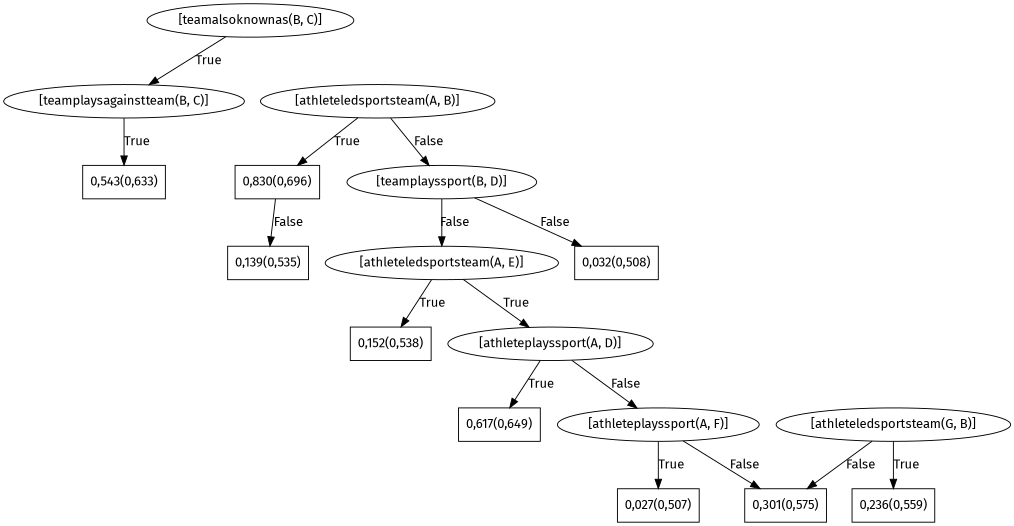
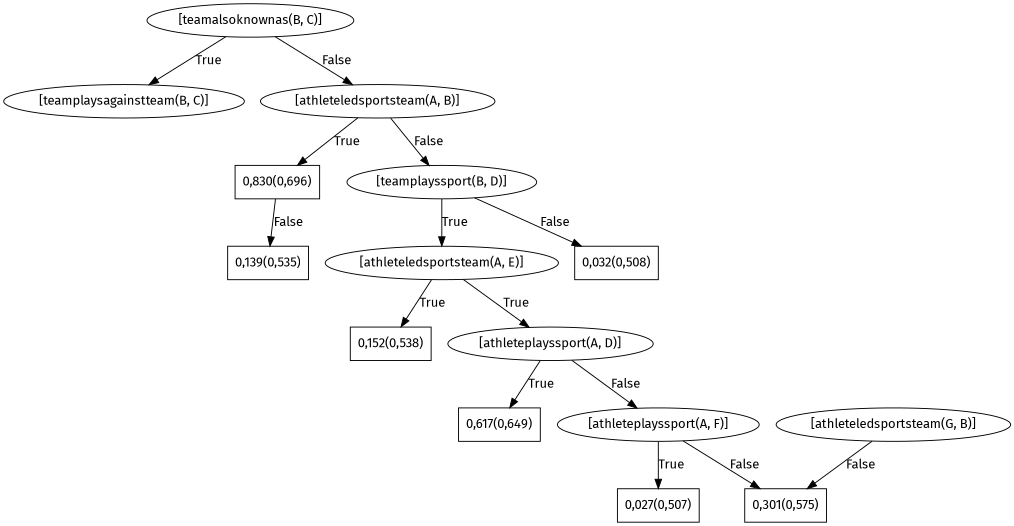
none -> (310, 58)
(124, 182) -> none
(455, 223) -> (455, 223)
(893, 505) -> none
